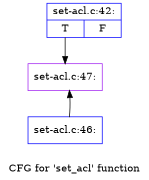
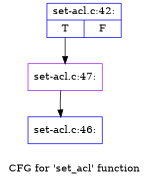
(70, 107) -> (60, 100)
